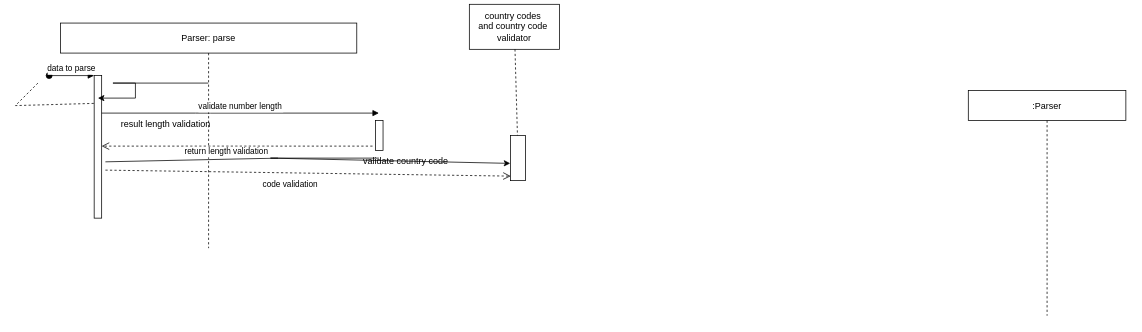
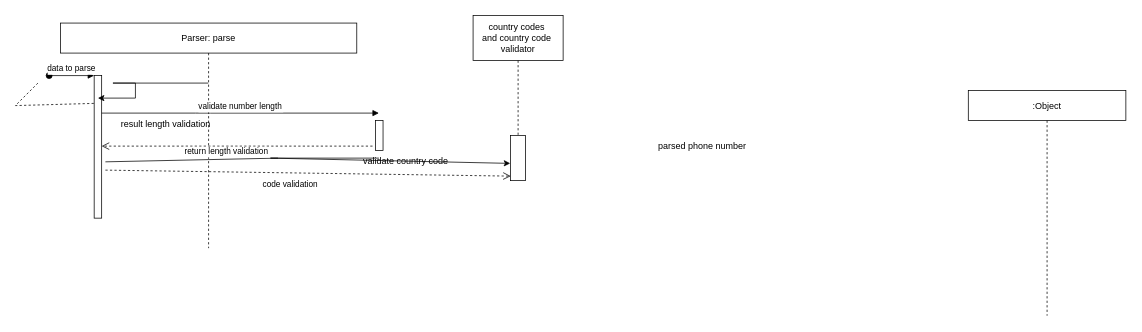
(514, 27) -> (518, 38)
(1046, 106) -> (1046, 106)
none -> (702, 147)
